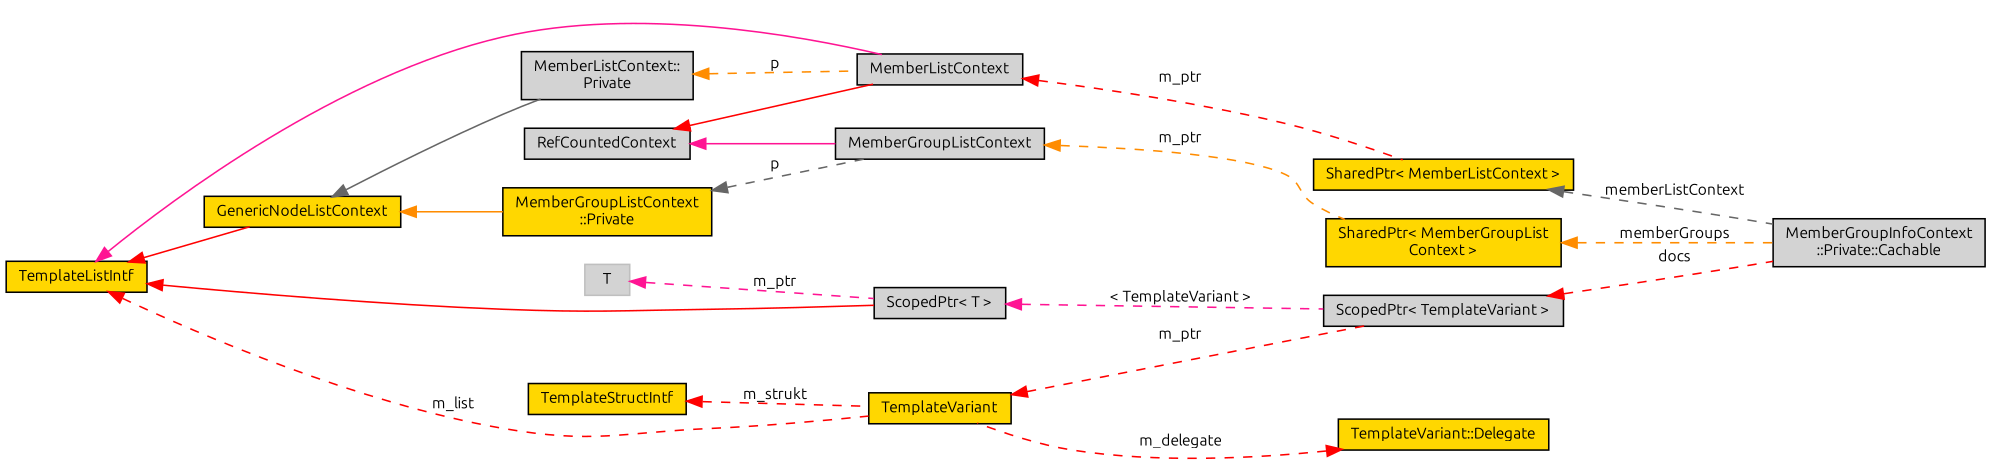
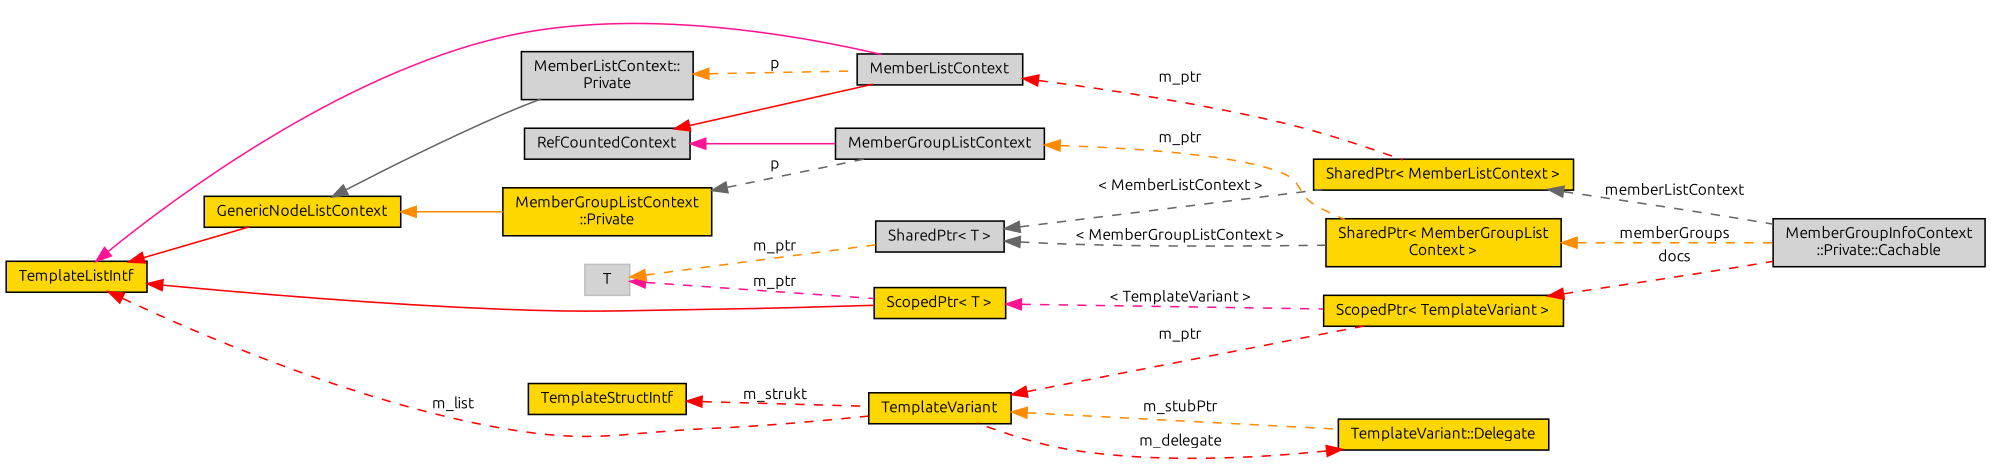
none -> (940, 237)
(940, 303) -> (940, 303)
(1444, 311) -> (1444, 311)
none -> (1183, 421)
